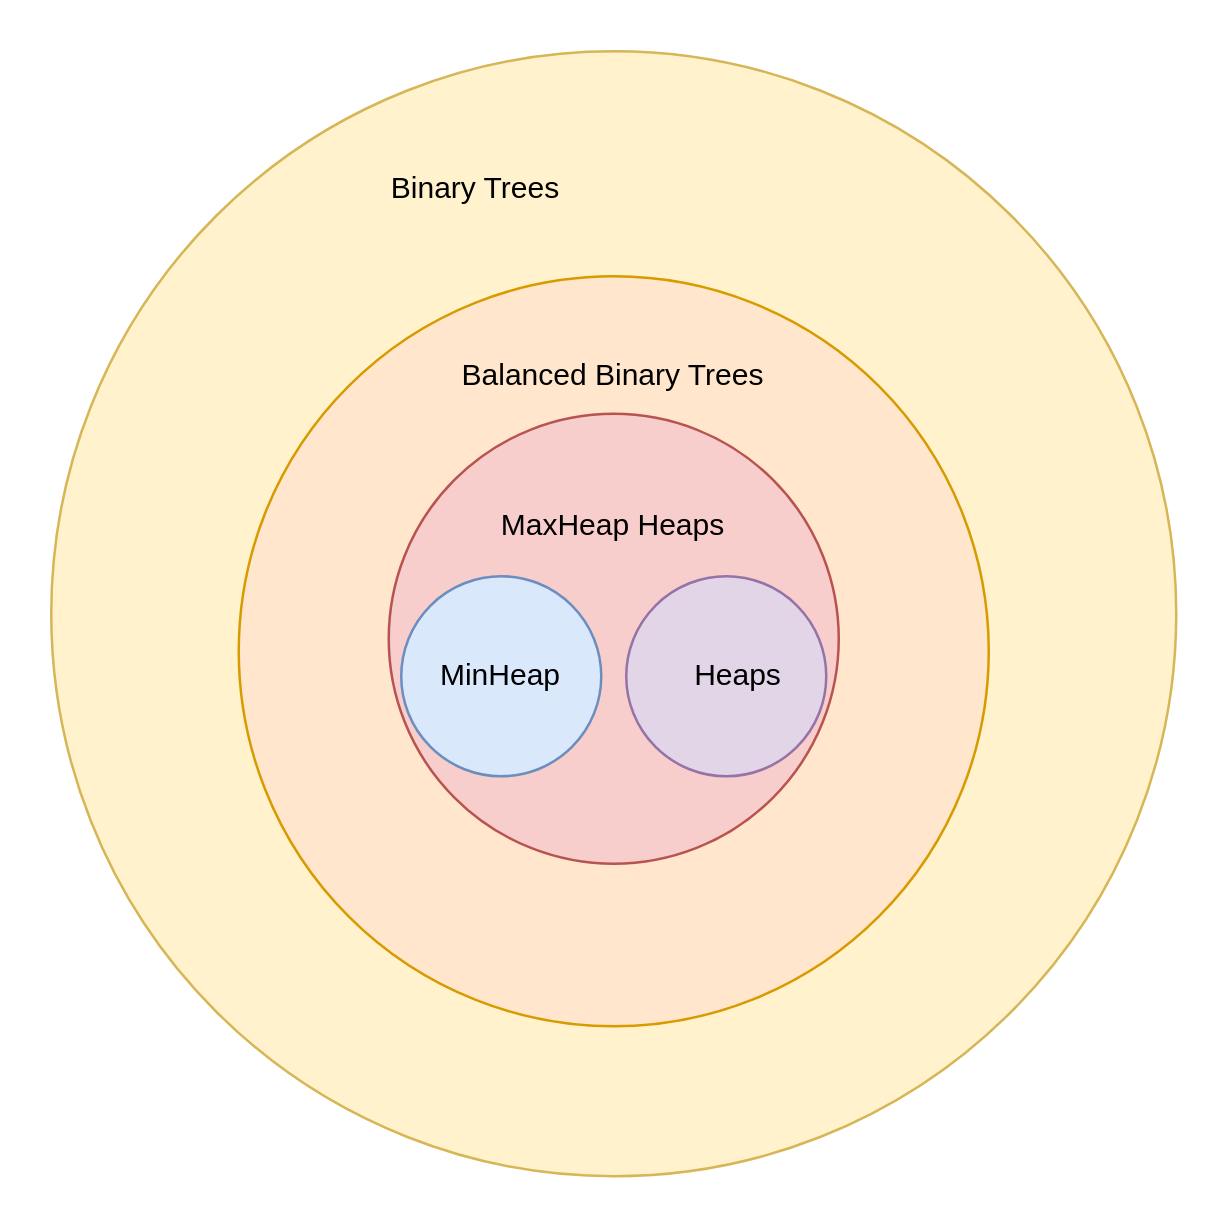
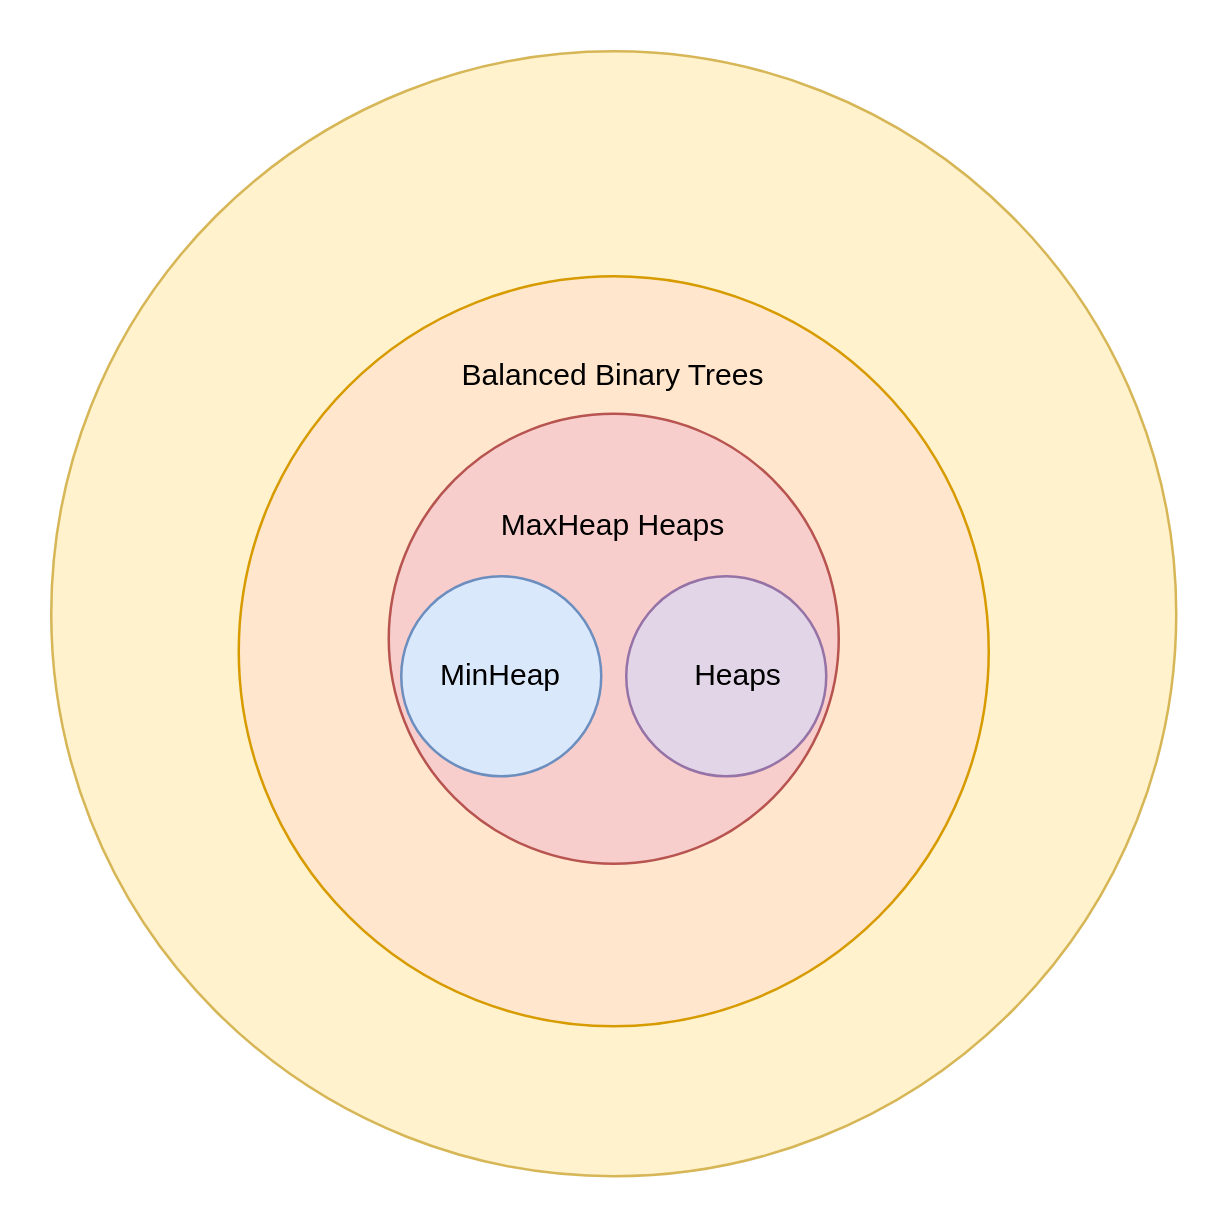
(476, 189) -> none
